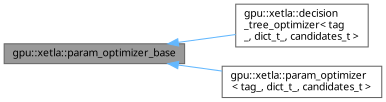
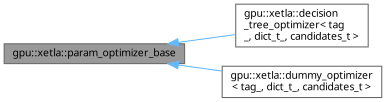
(302, 82) -> (302, 82)
